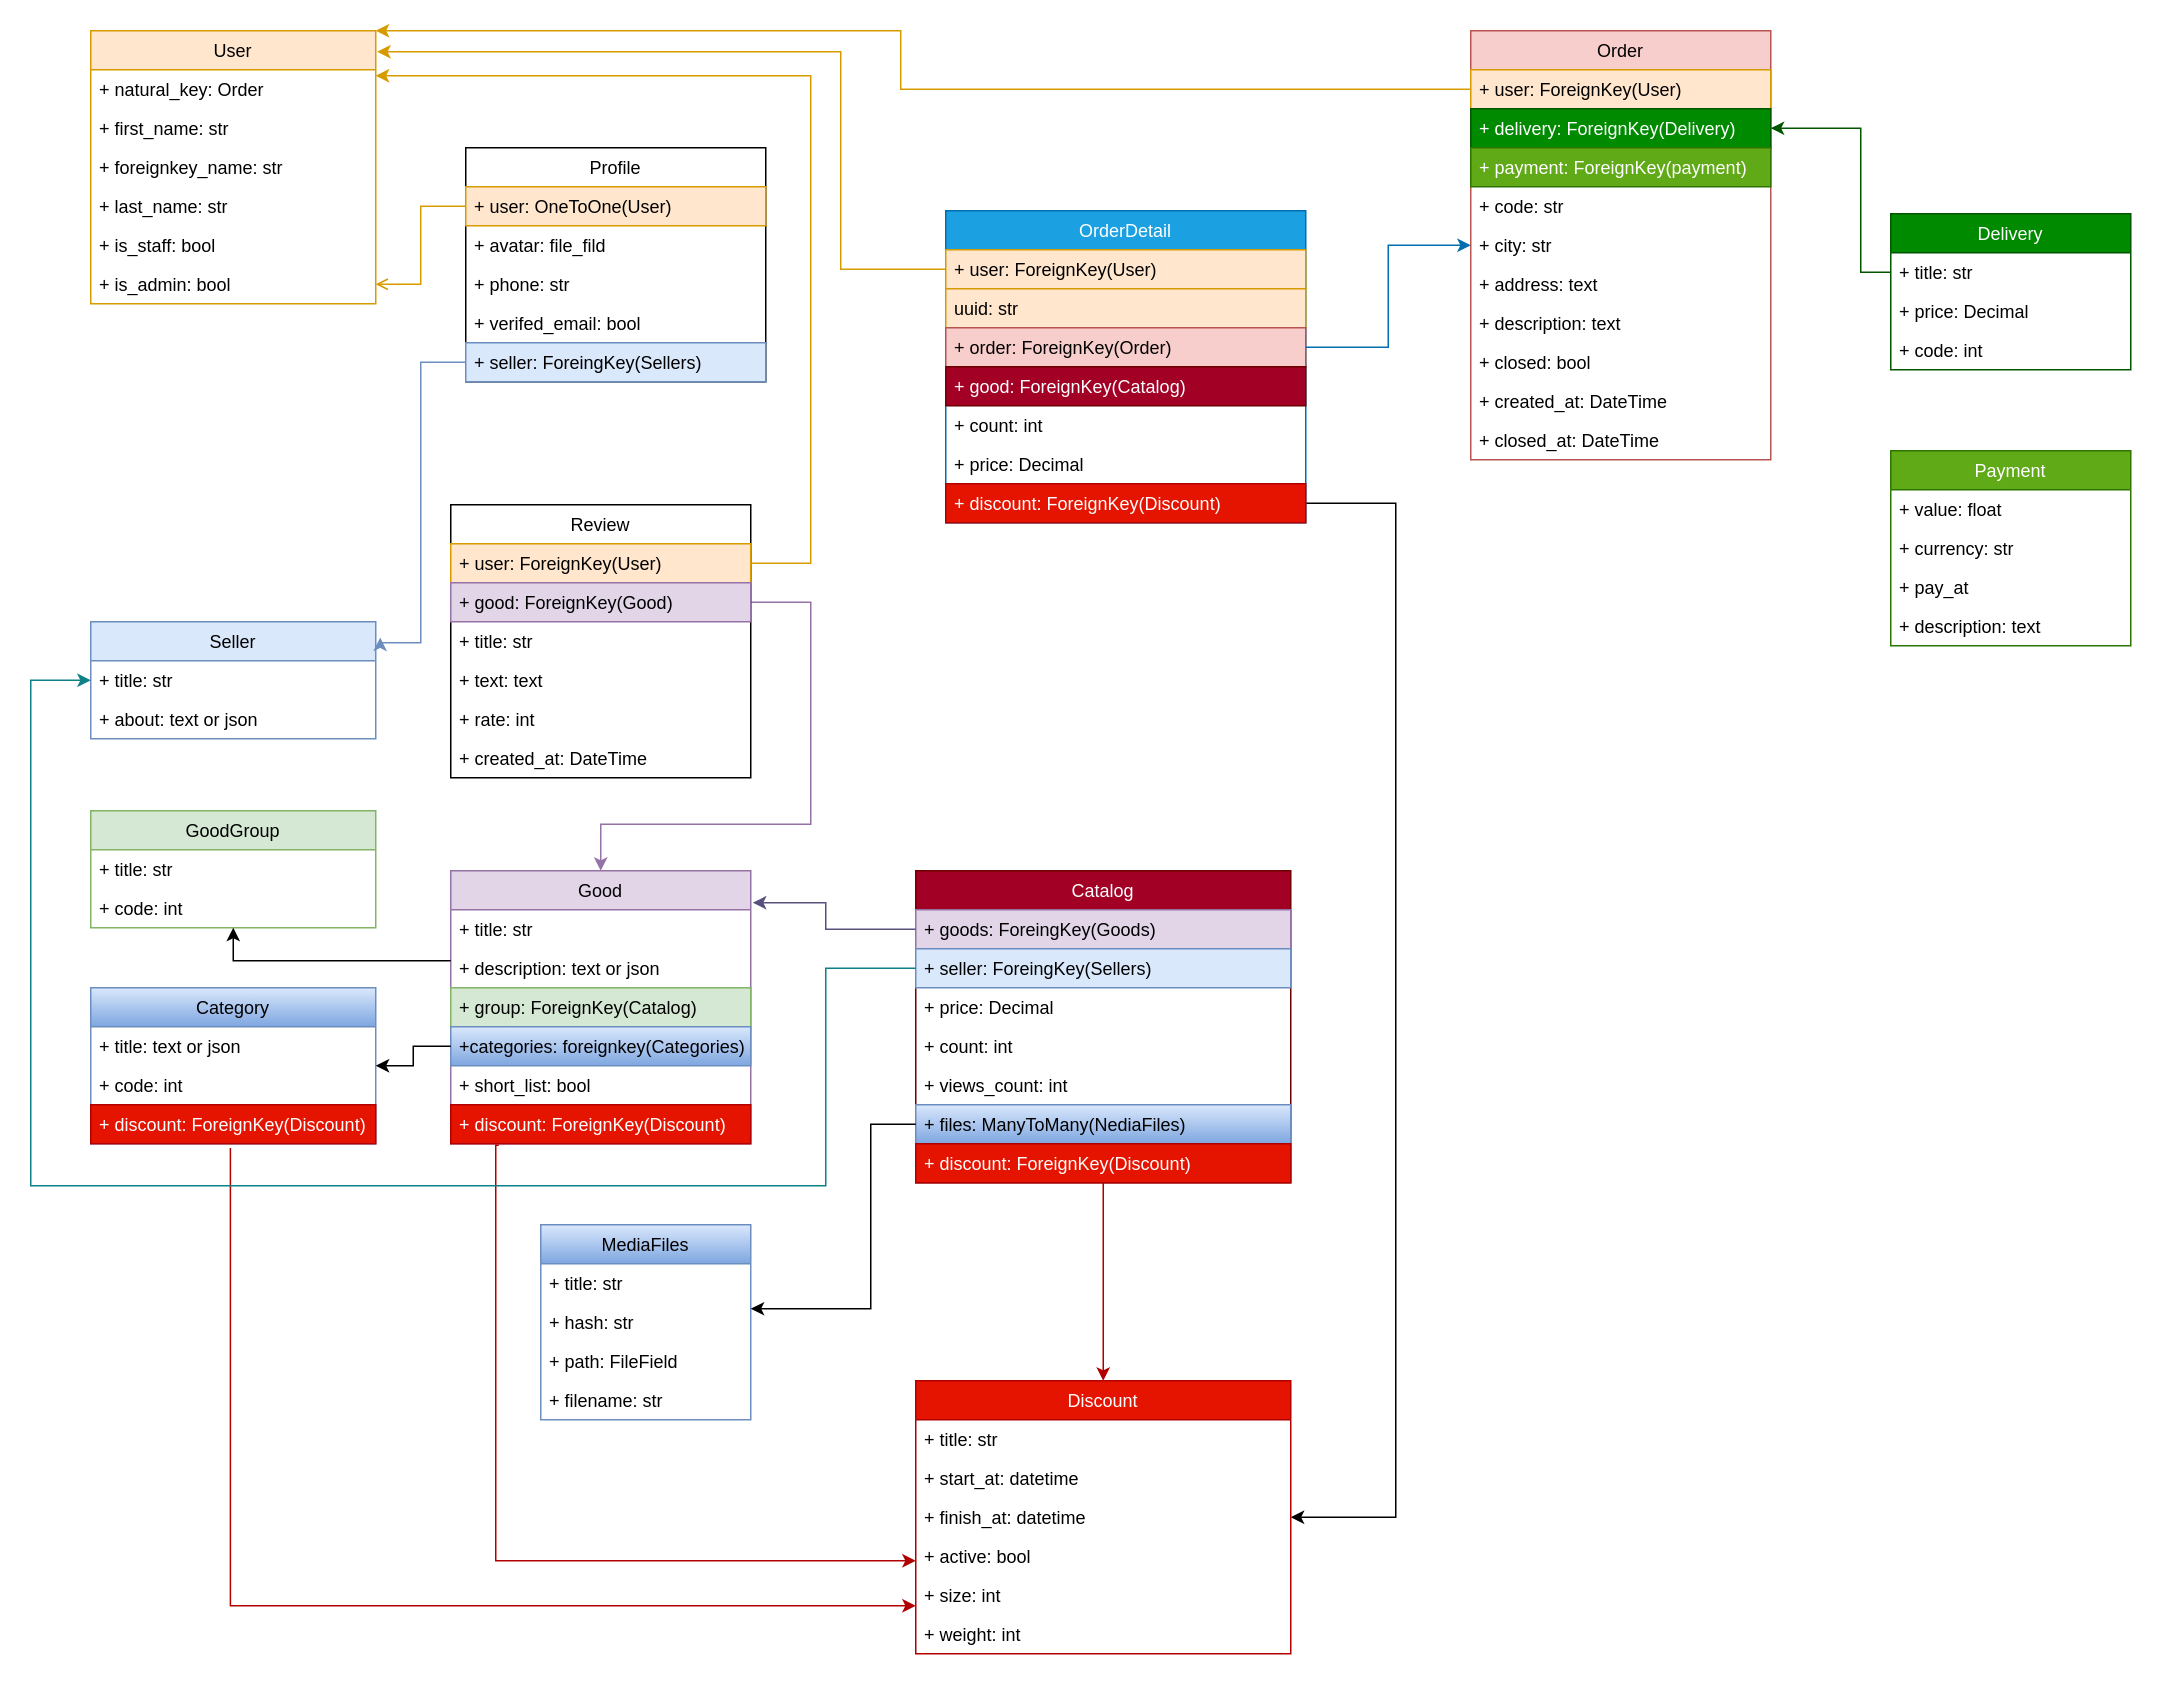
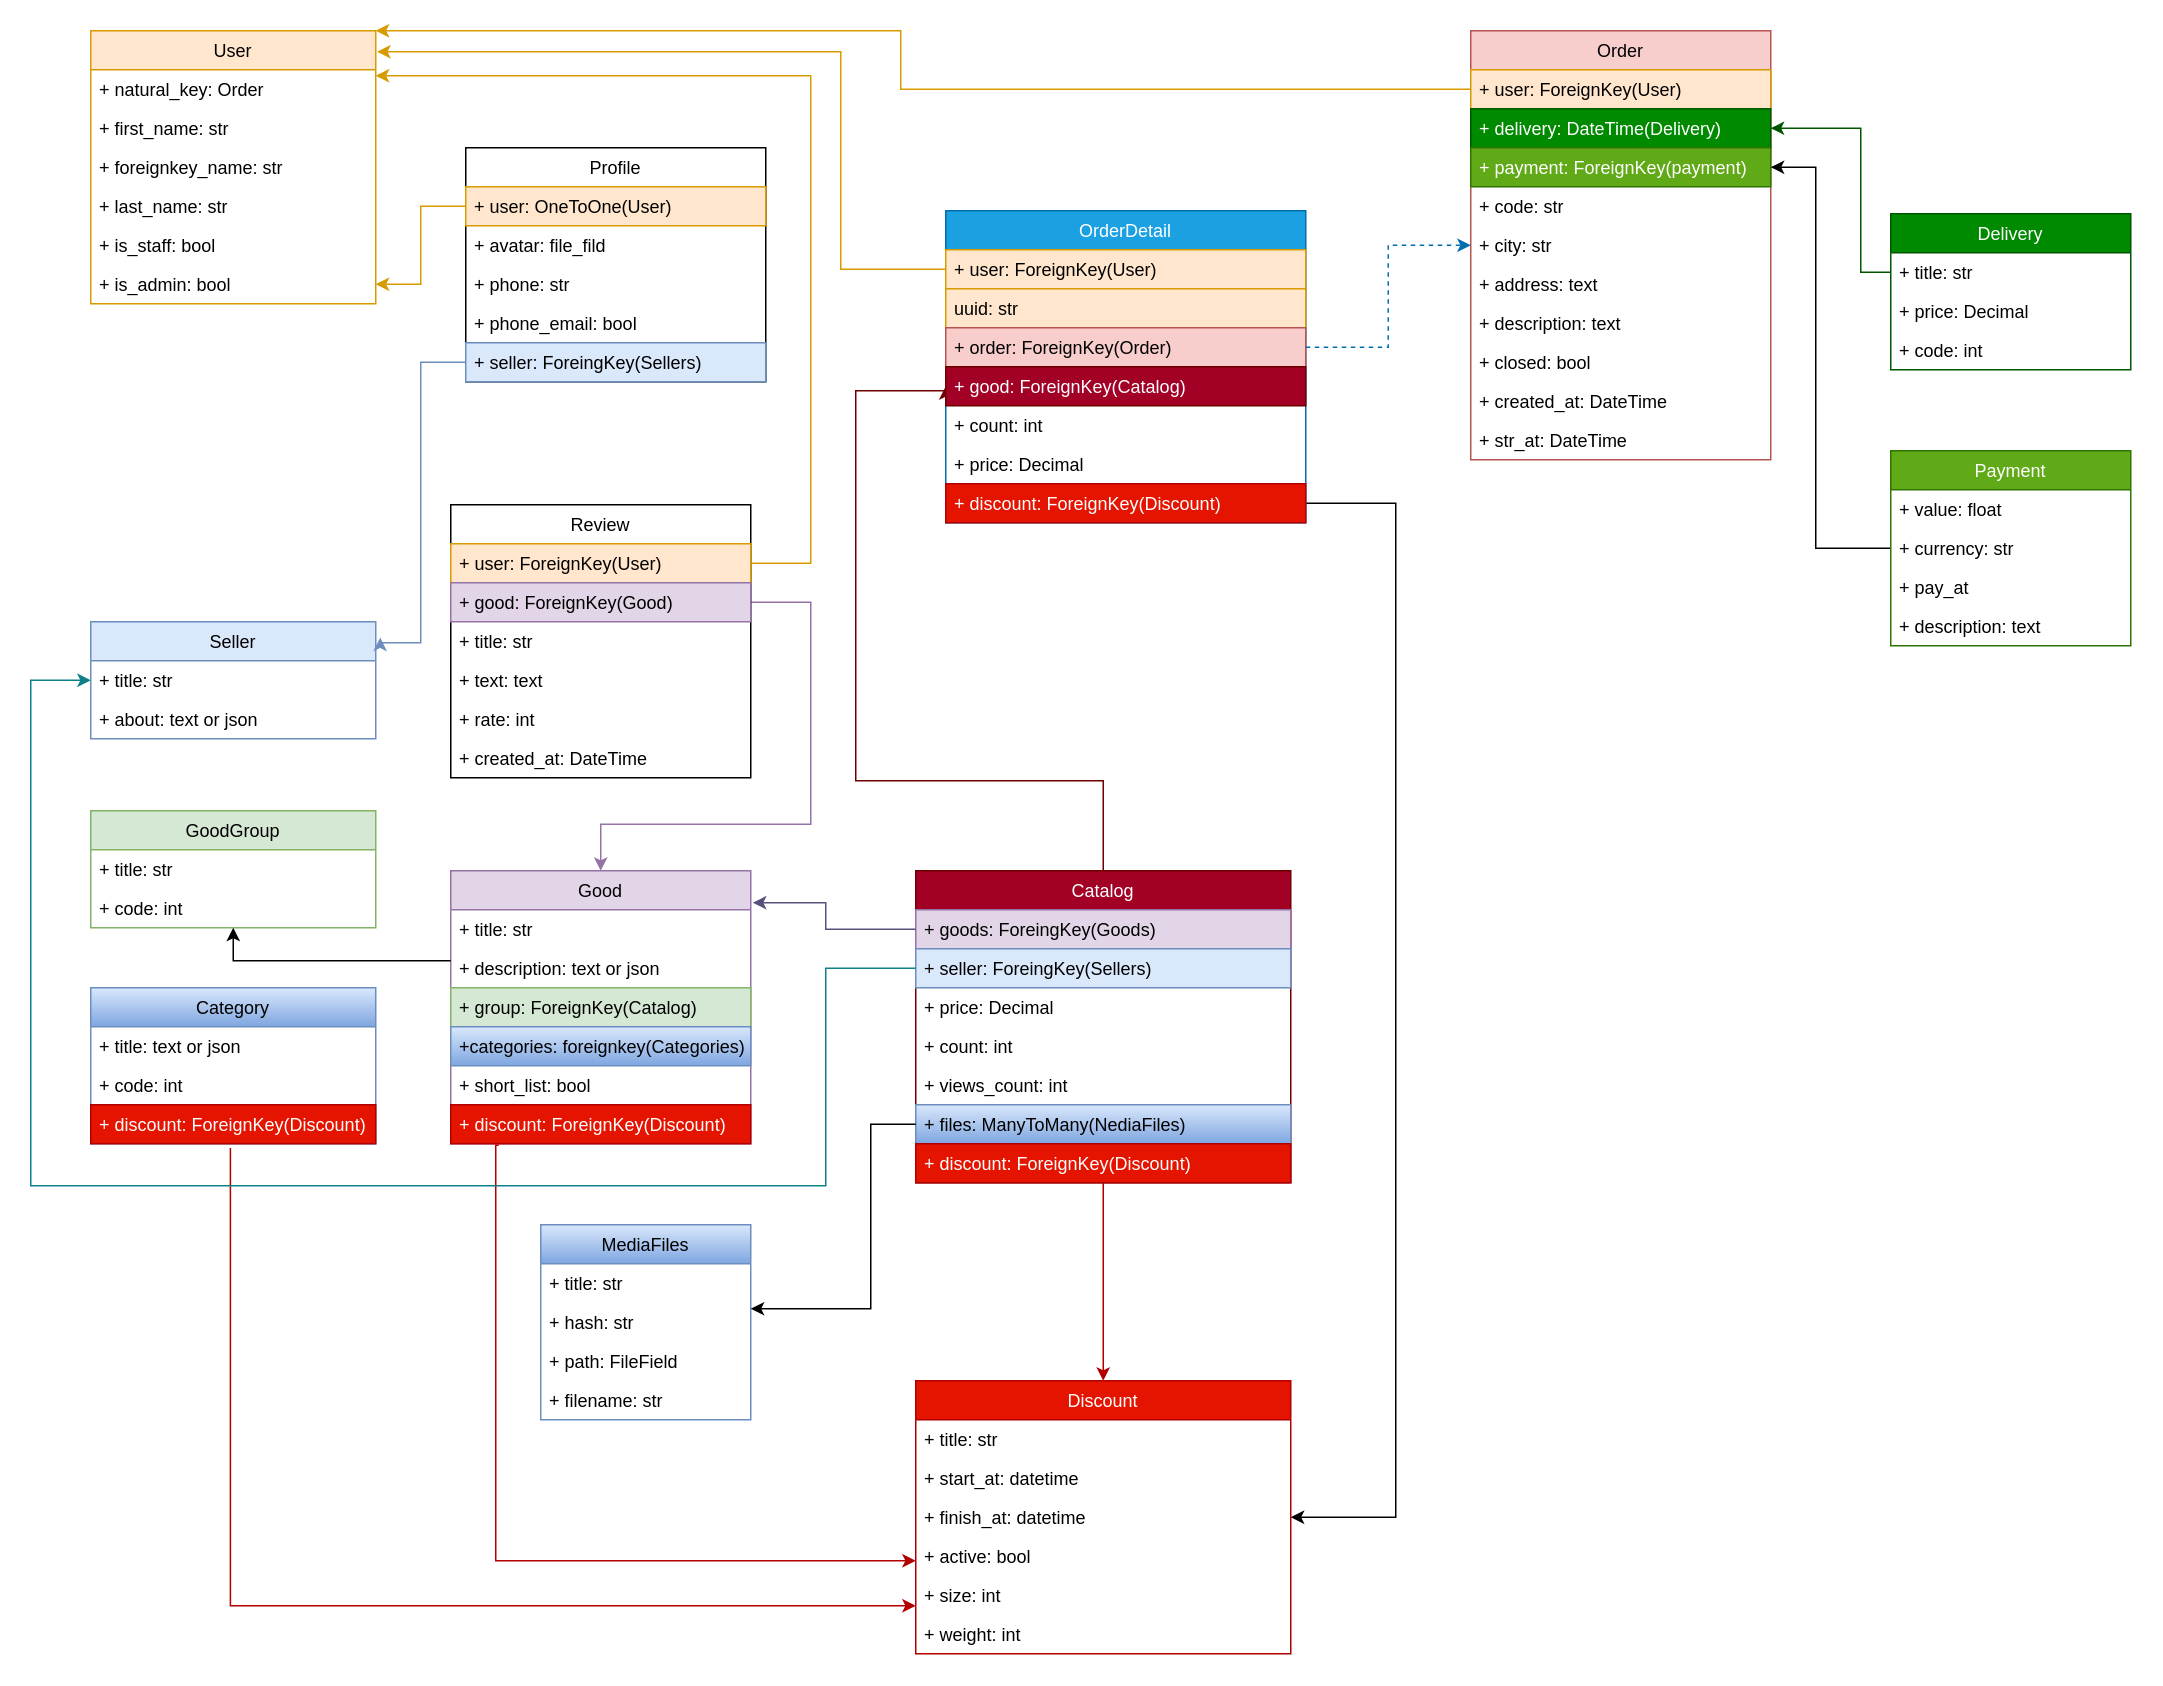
(1622, 129) -> (1611, 129)
(384, 284) -> (387, 284)
(1388, 302) -> (1388, 302)
(563, 324) -> (556, 324)
none -> (1816, 376)
(1573, 441) -> (1560, 441)
none -> (856, 711)
(413, 1052) -> none
